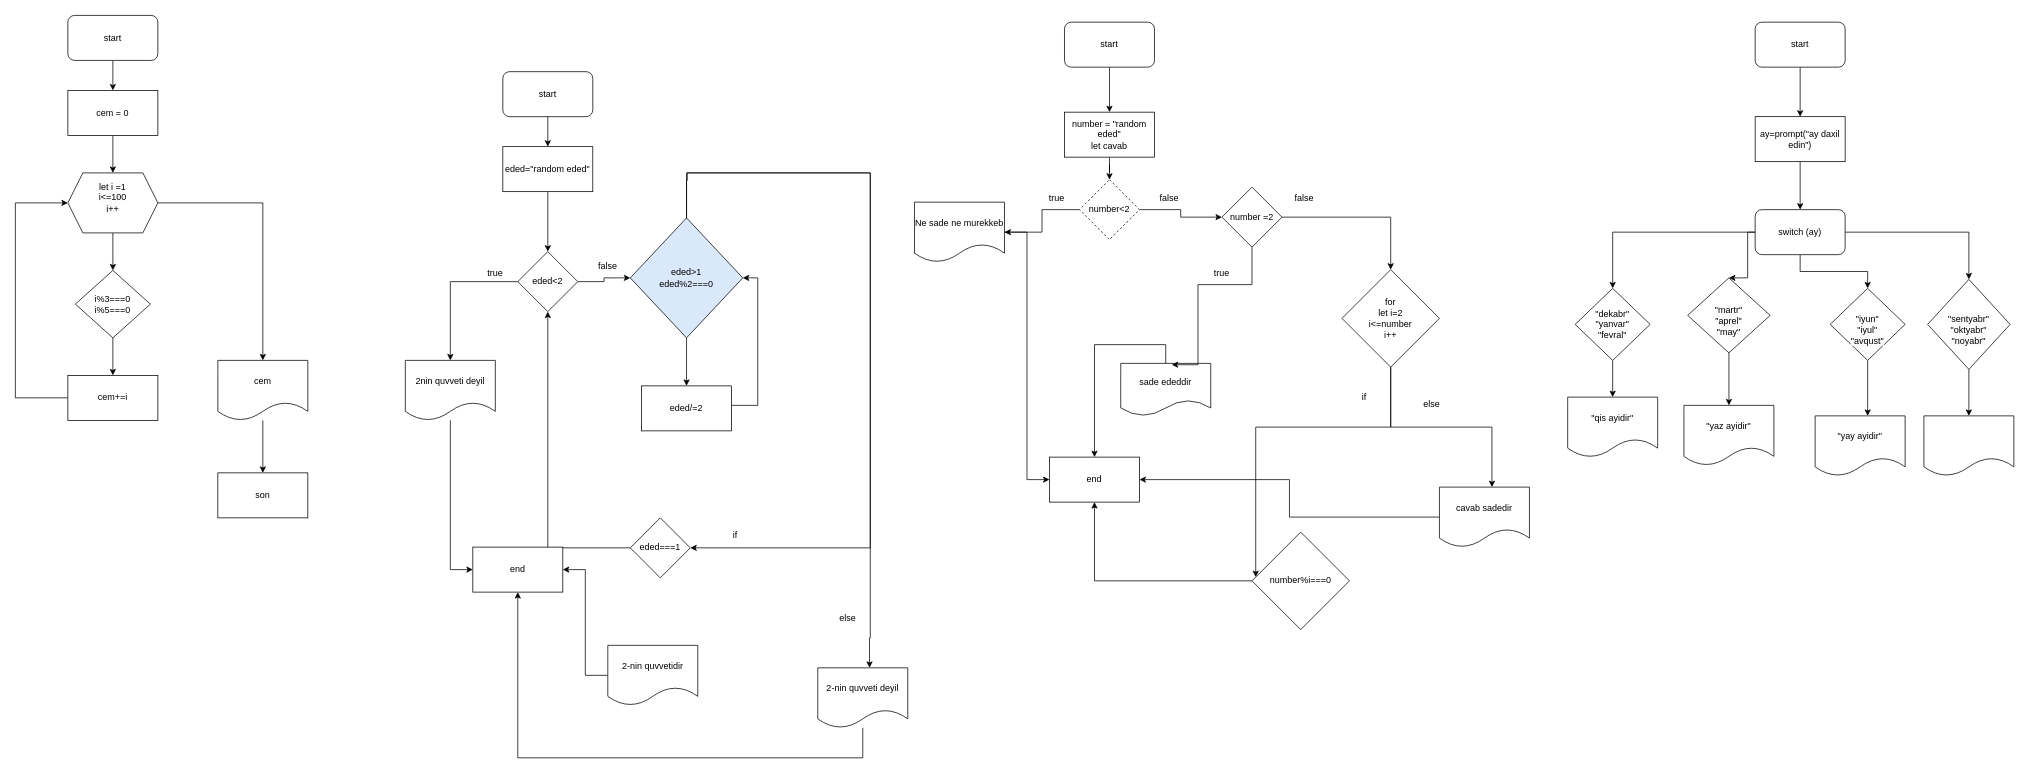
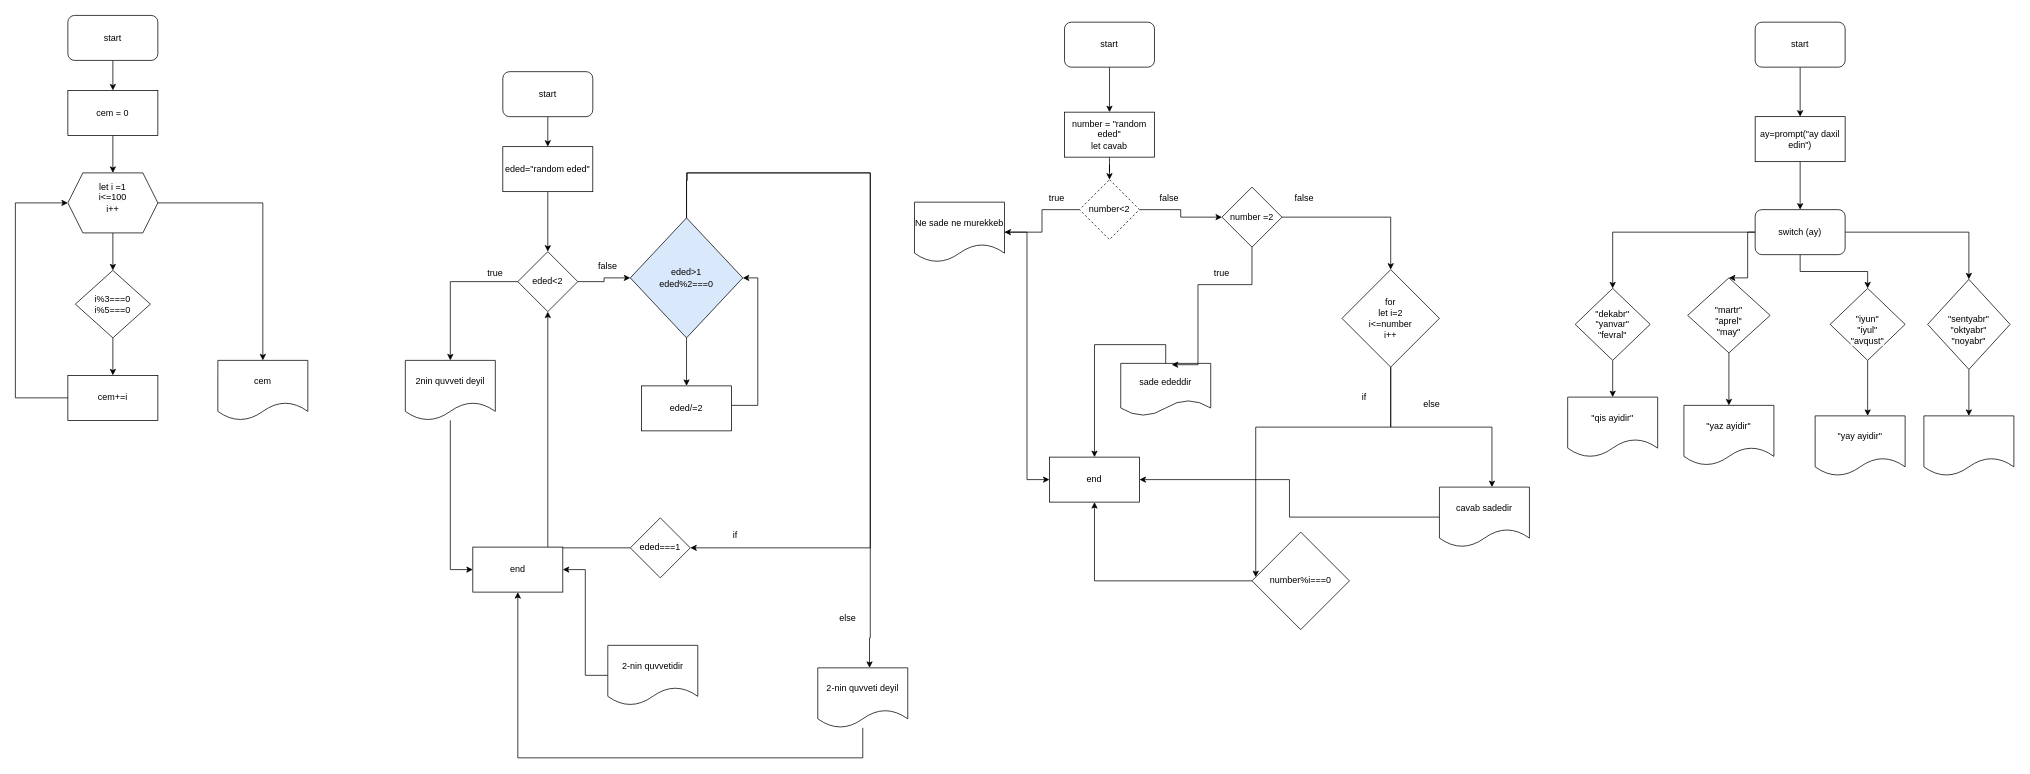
(263, 466) -> none
(263, 495) -> none
